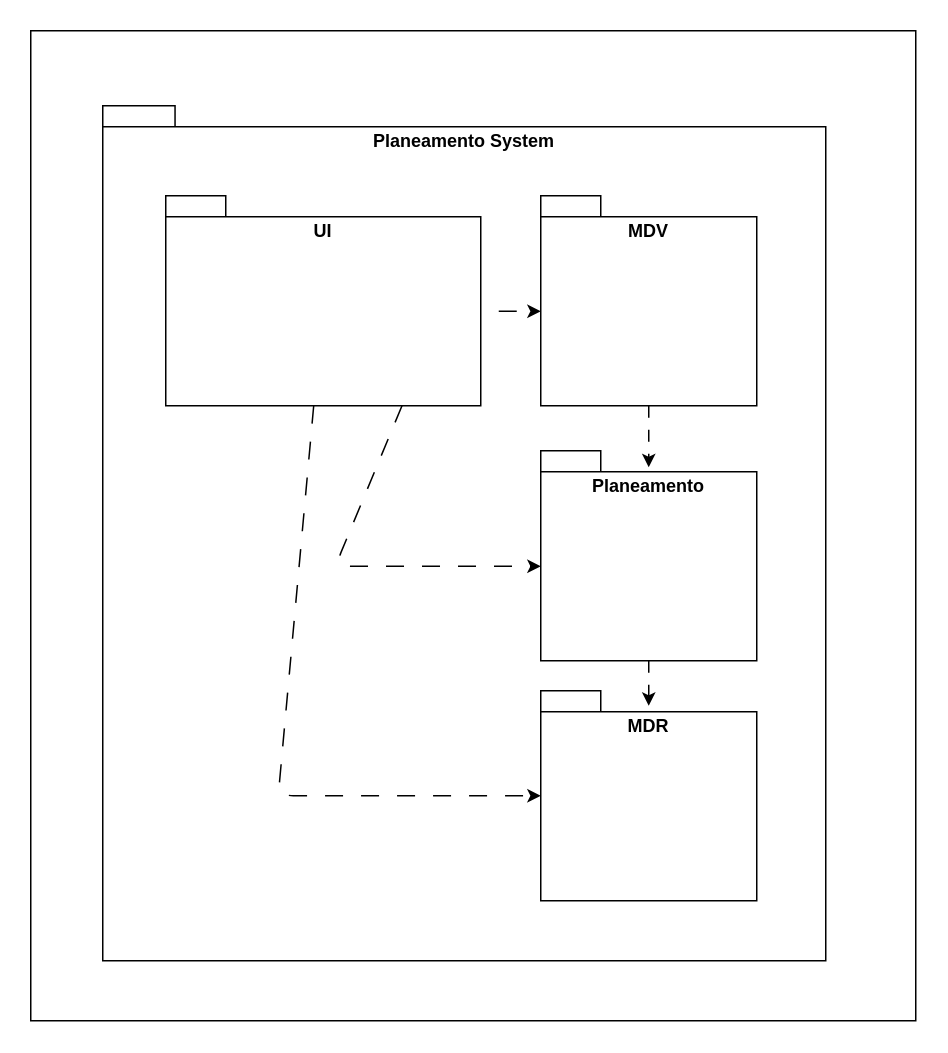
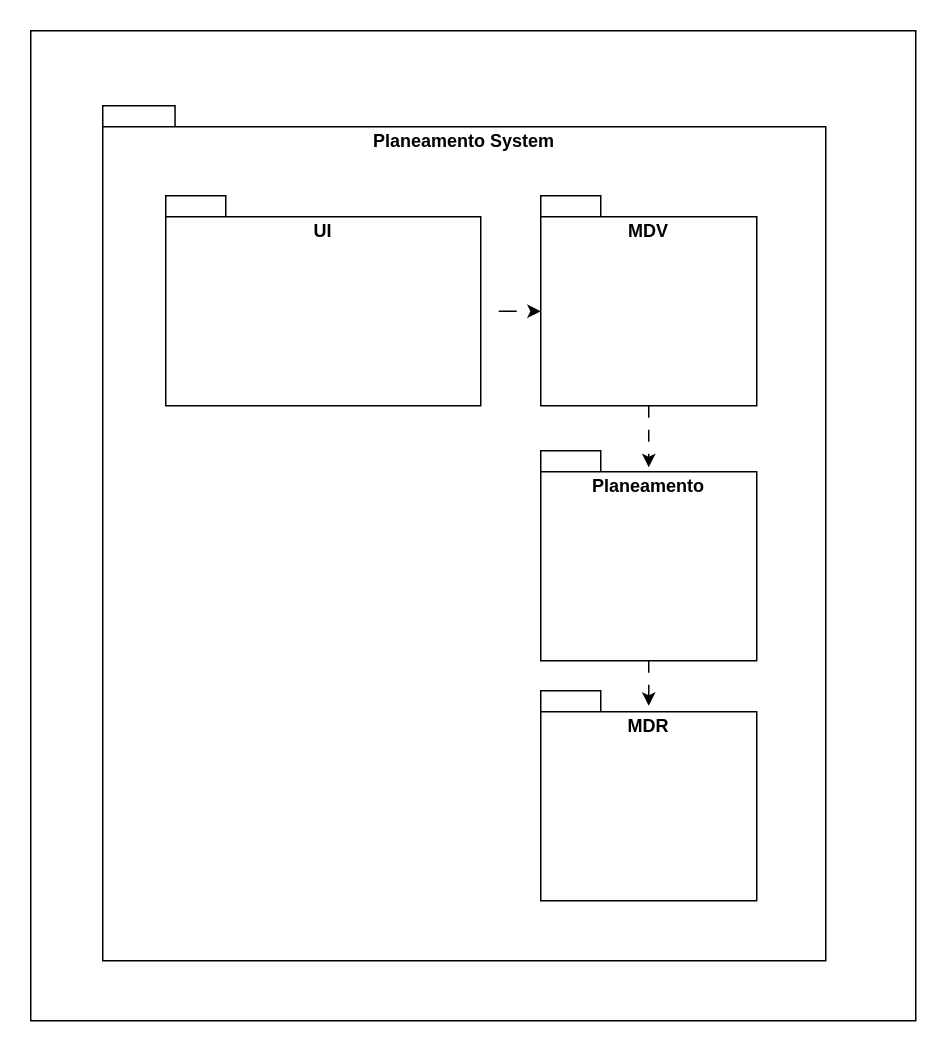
(371, 480) -> none
(517, 796) -> none
